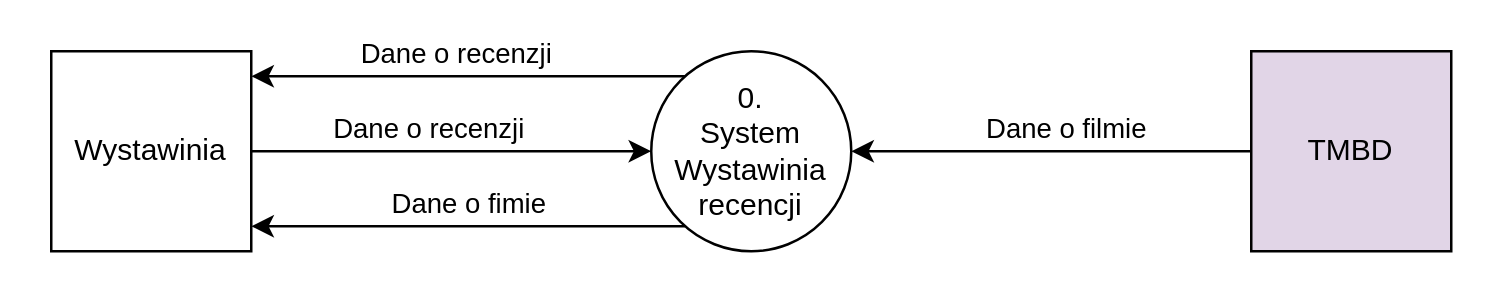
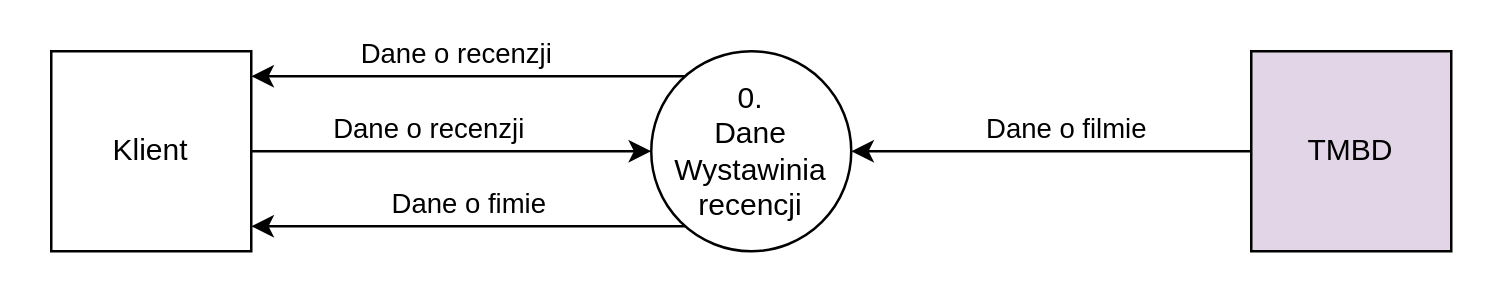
(151, 151) -> (151, 151)
(751, 151) -> (751, 151)
